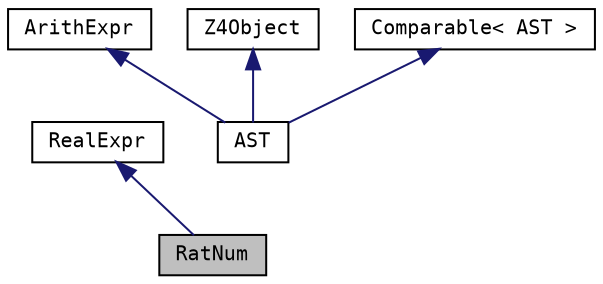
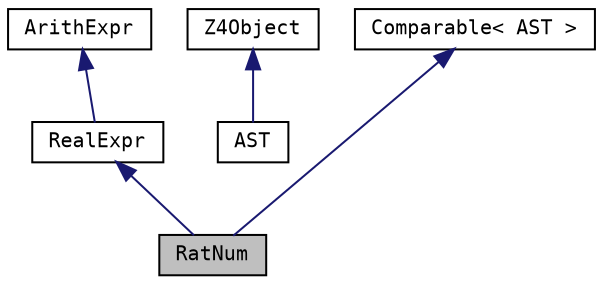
(355, 90) -> (336, 149)
(175, 91) -> (90, 96)
